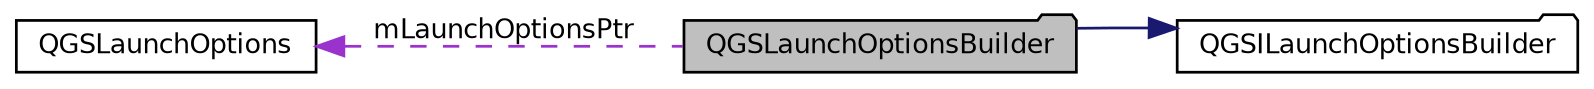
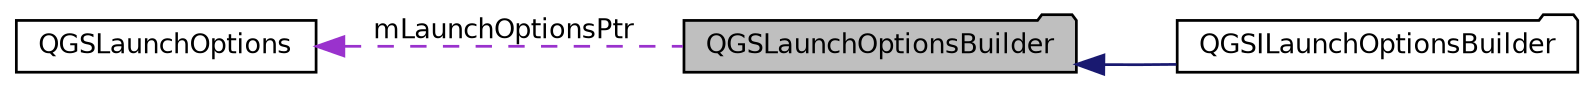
(1112, 28) -> (1140, 65)
